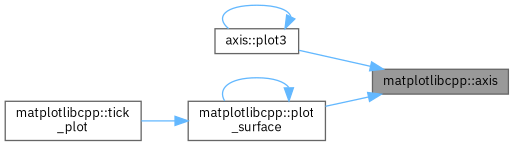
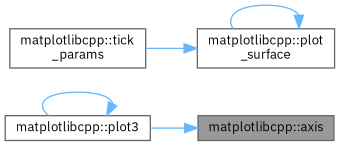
(257, 41) -> (78, 128)
(347, 102) -> none
(73, 121) -> (78, 48)
